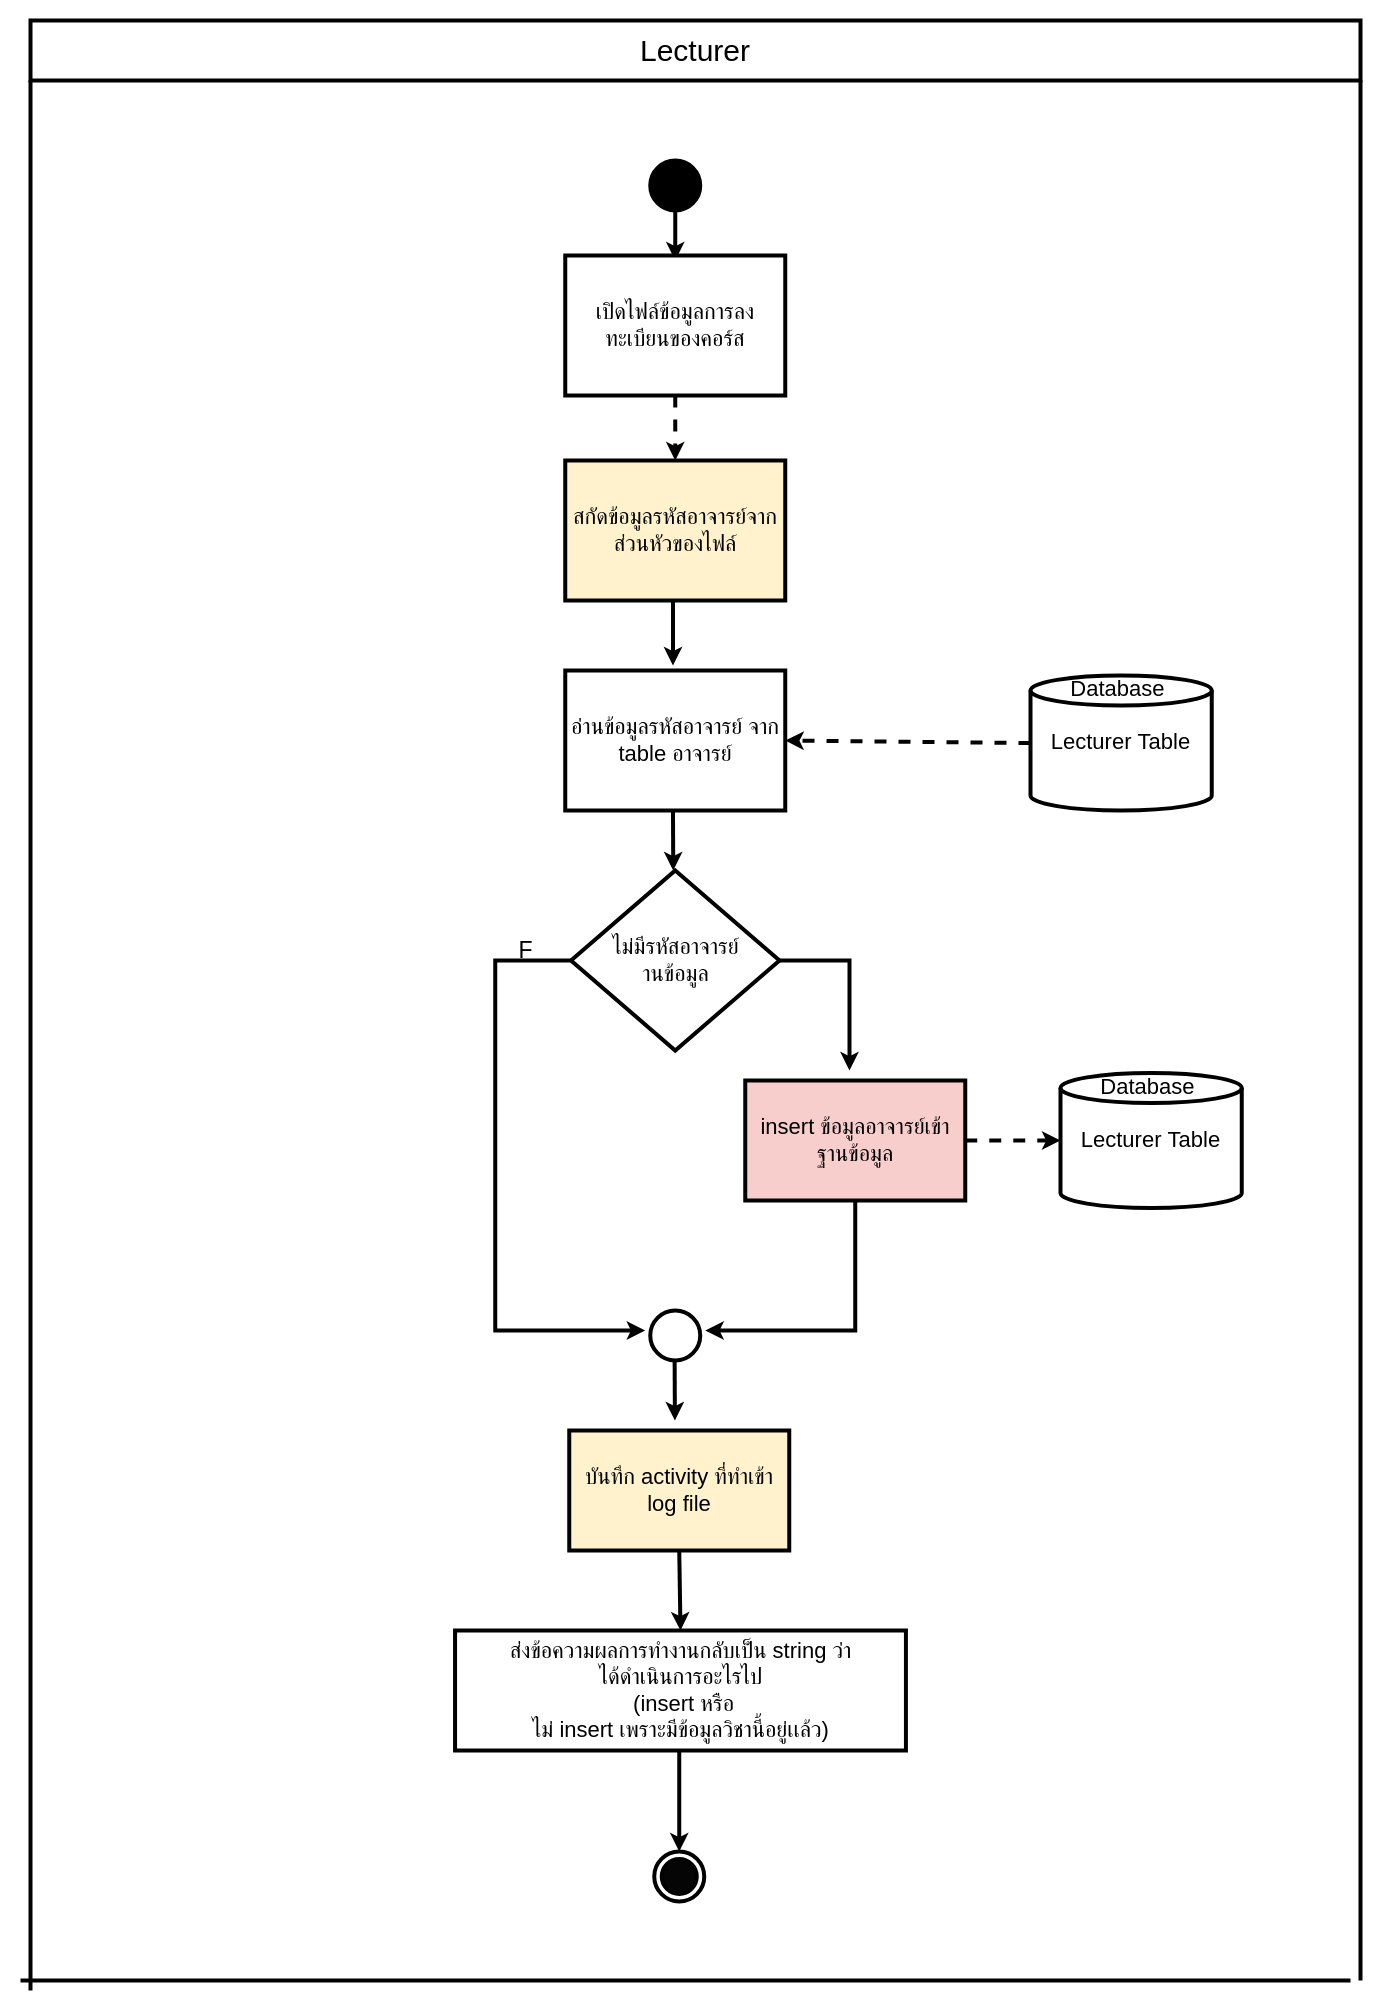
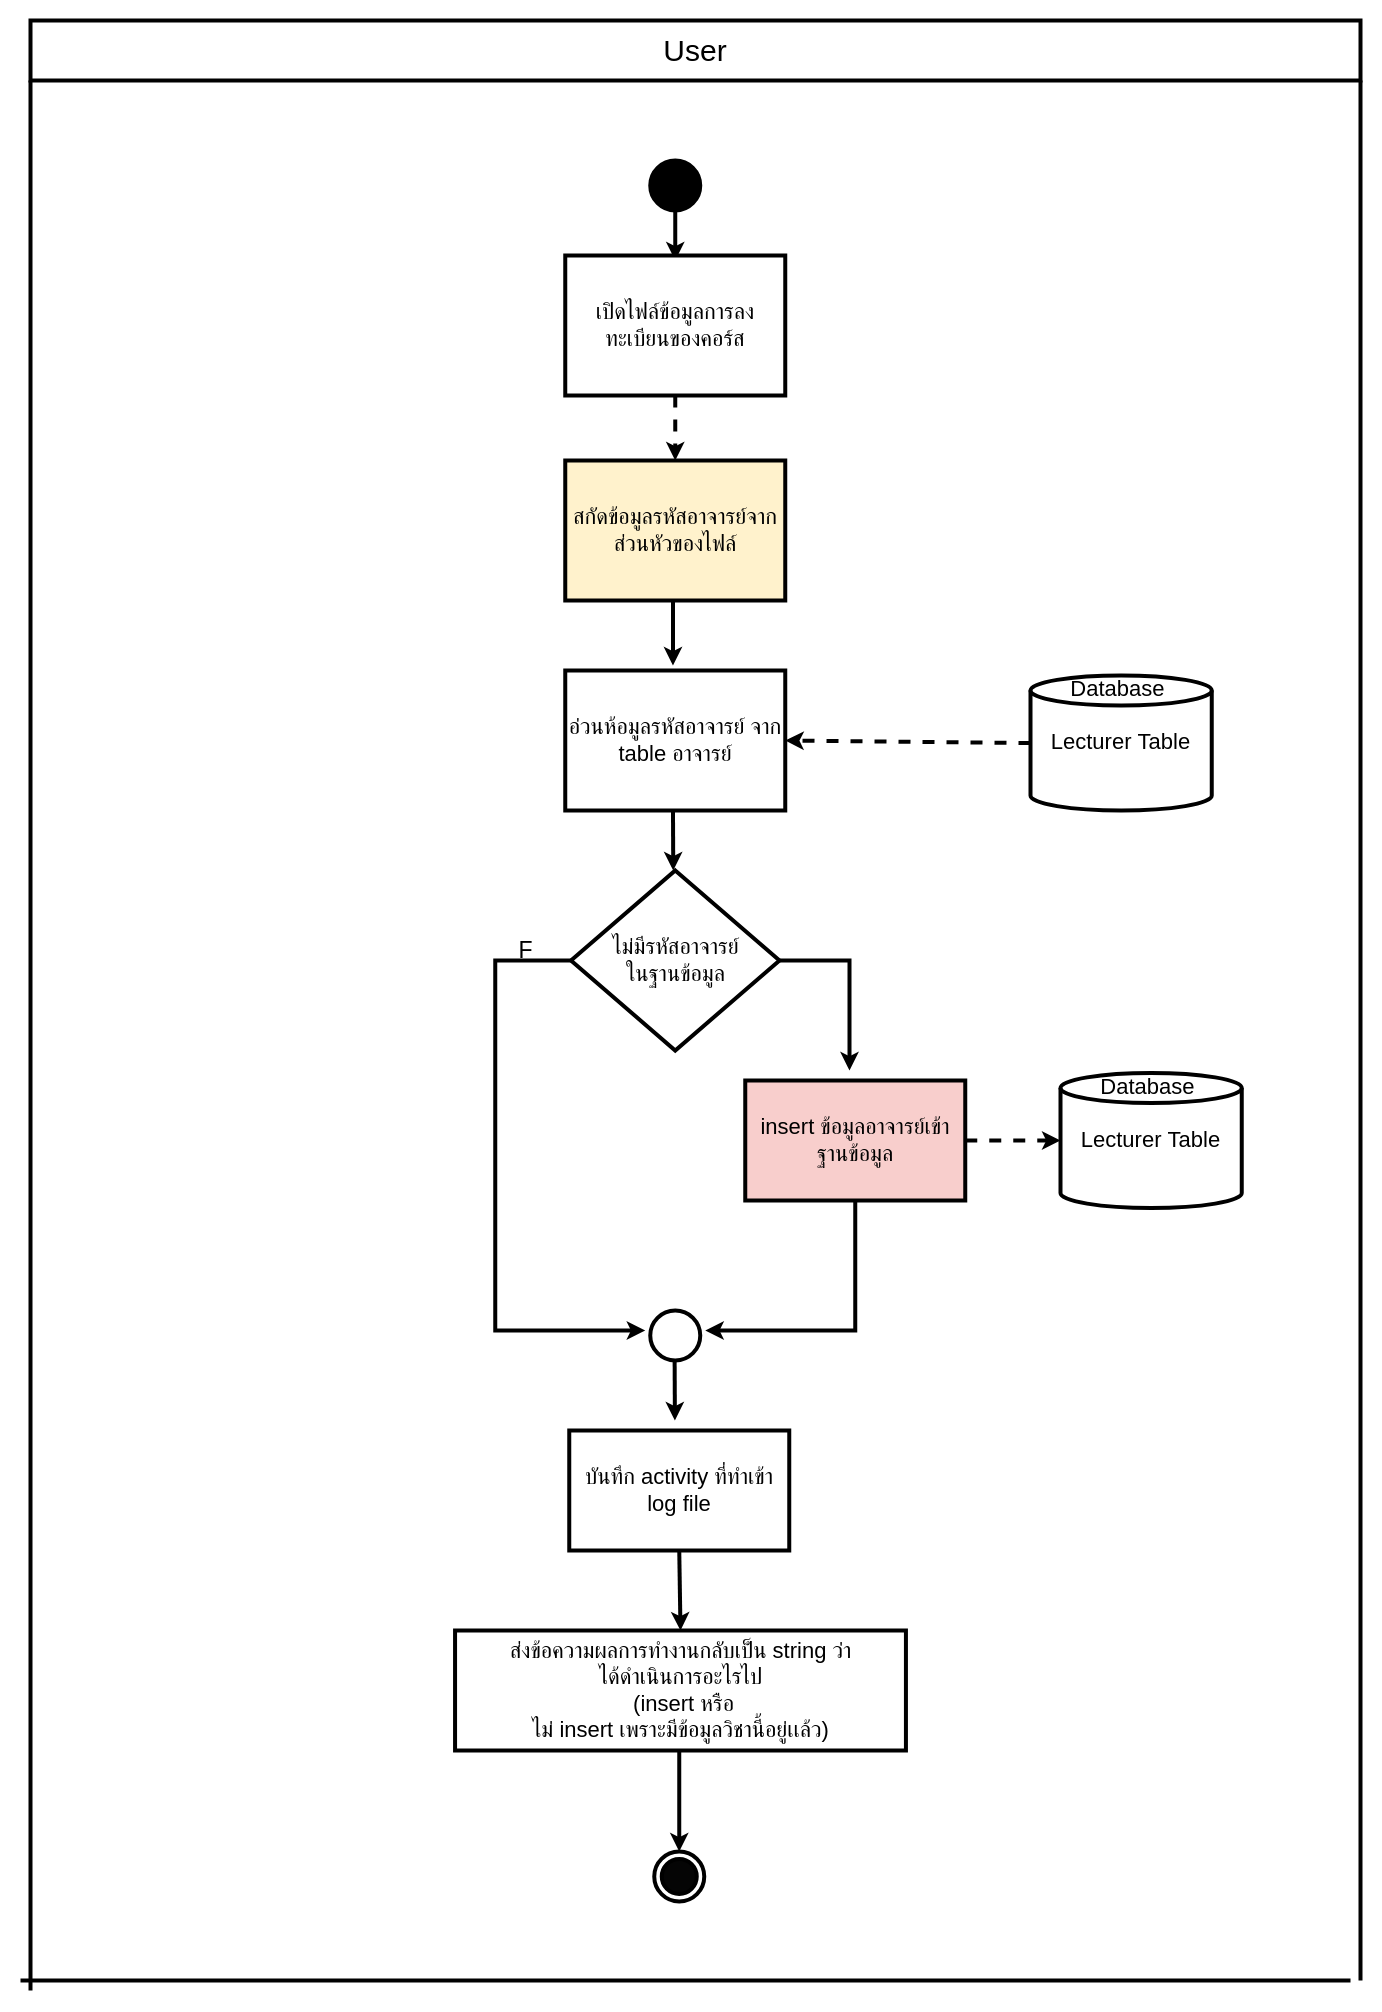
(696, 51) -> (696, 51)
(676, 741) -> (676, 741)
(676, 961) -> (676, 961)
(679, 1491) -> (679, 1491)
